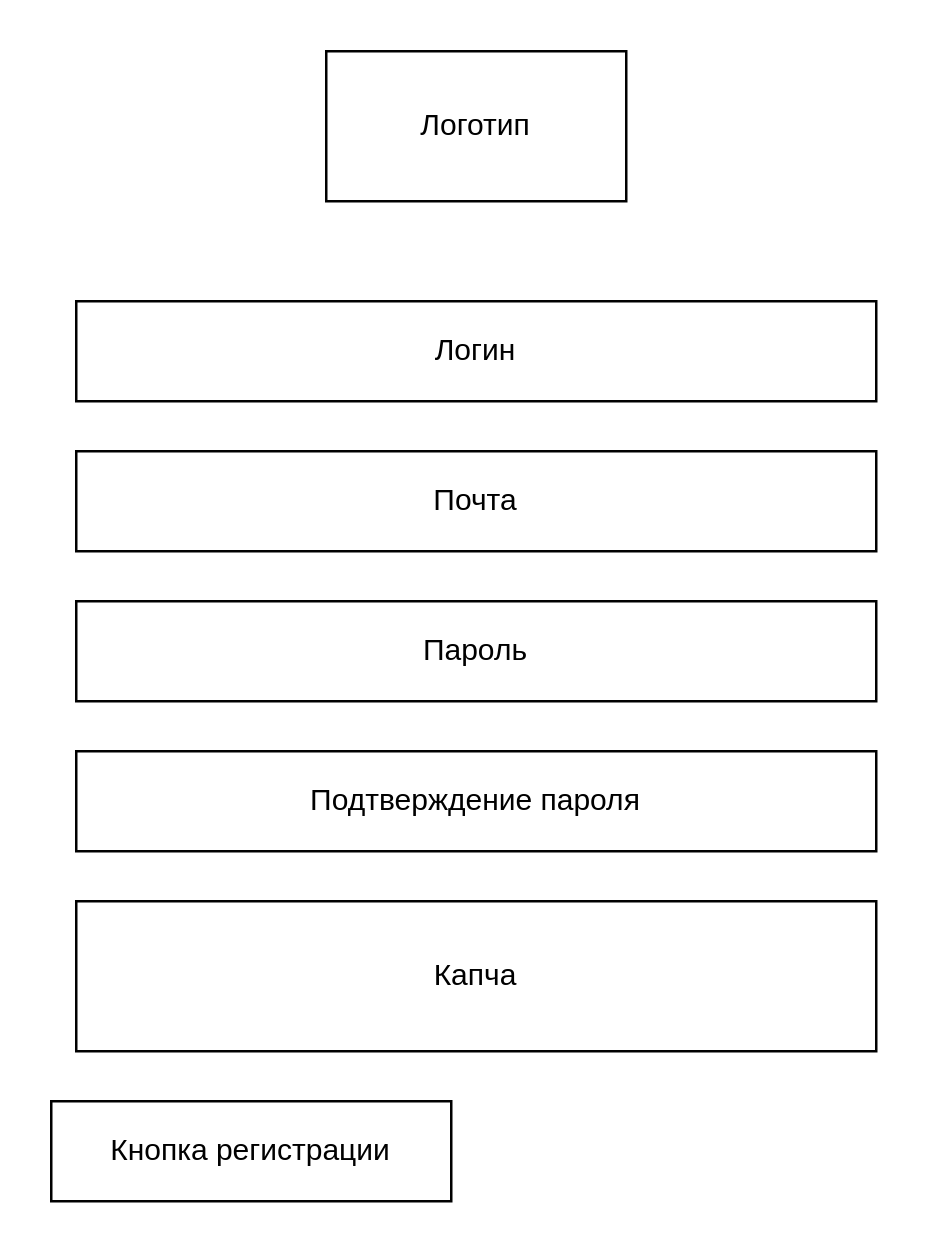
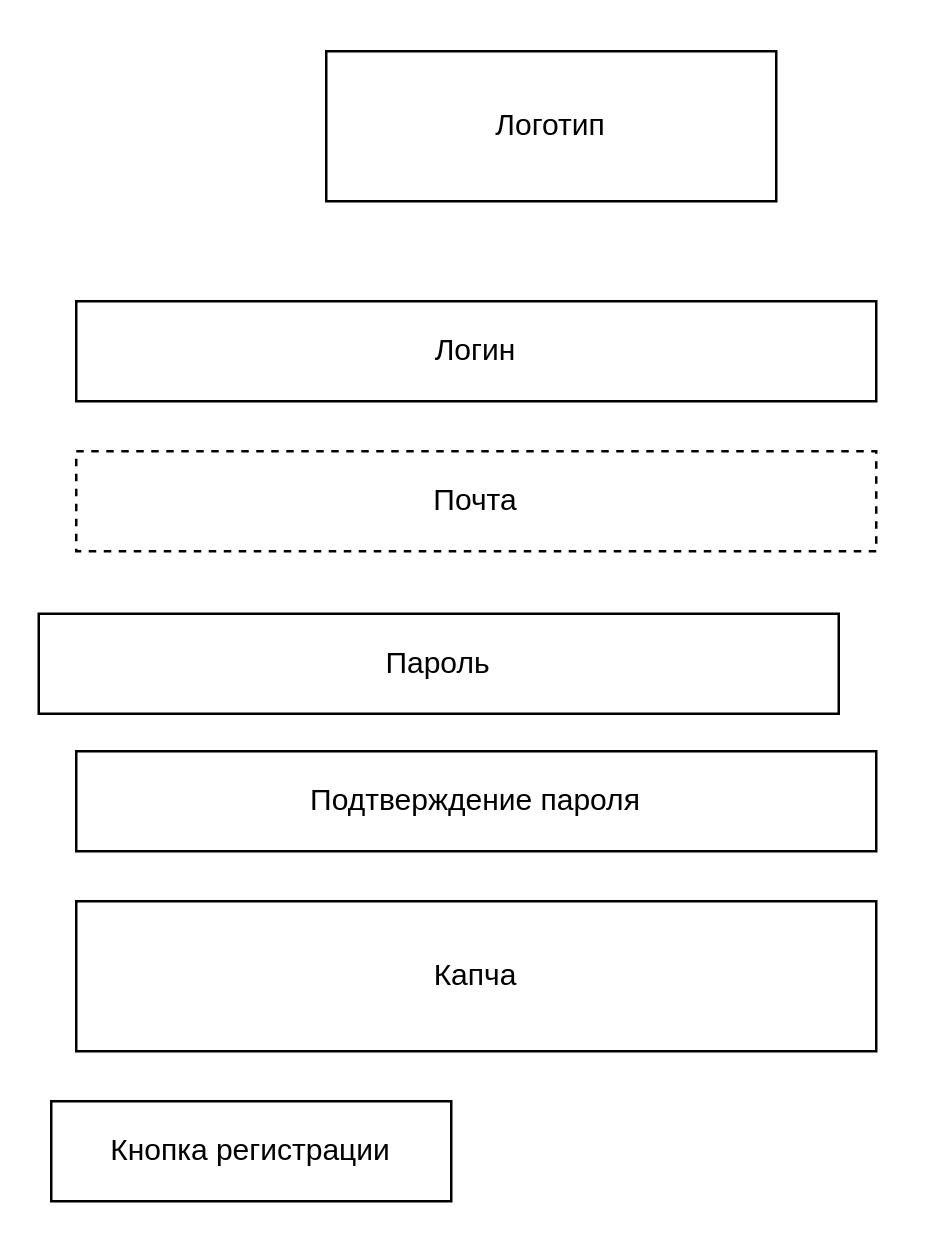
(476, 126) -> (551, 126)
(476, 501) -> (476, 501)
(476, 651) -> (439, 664)
